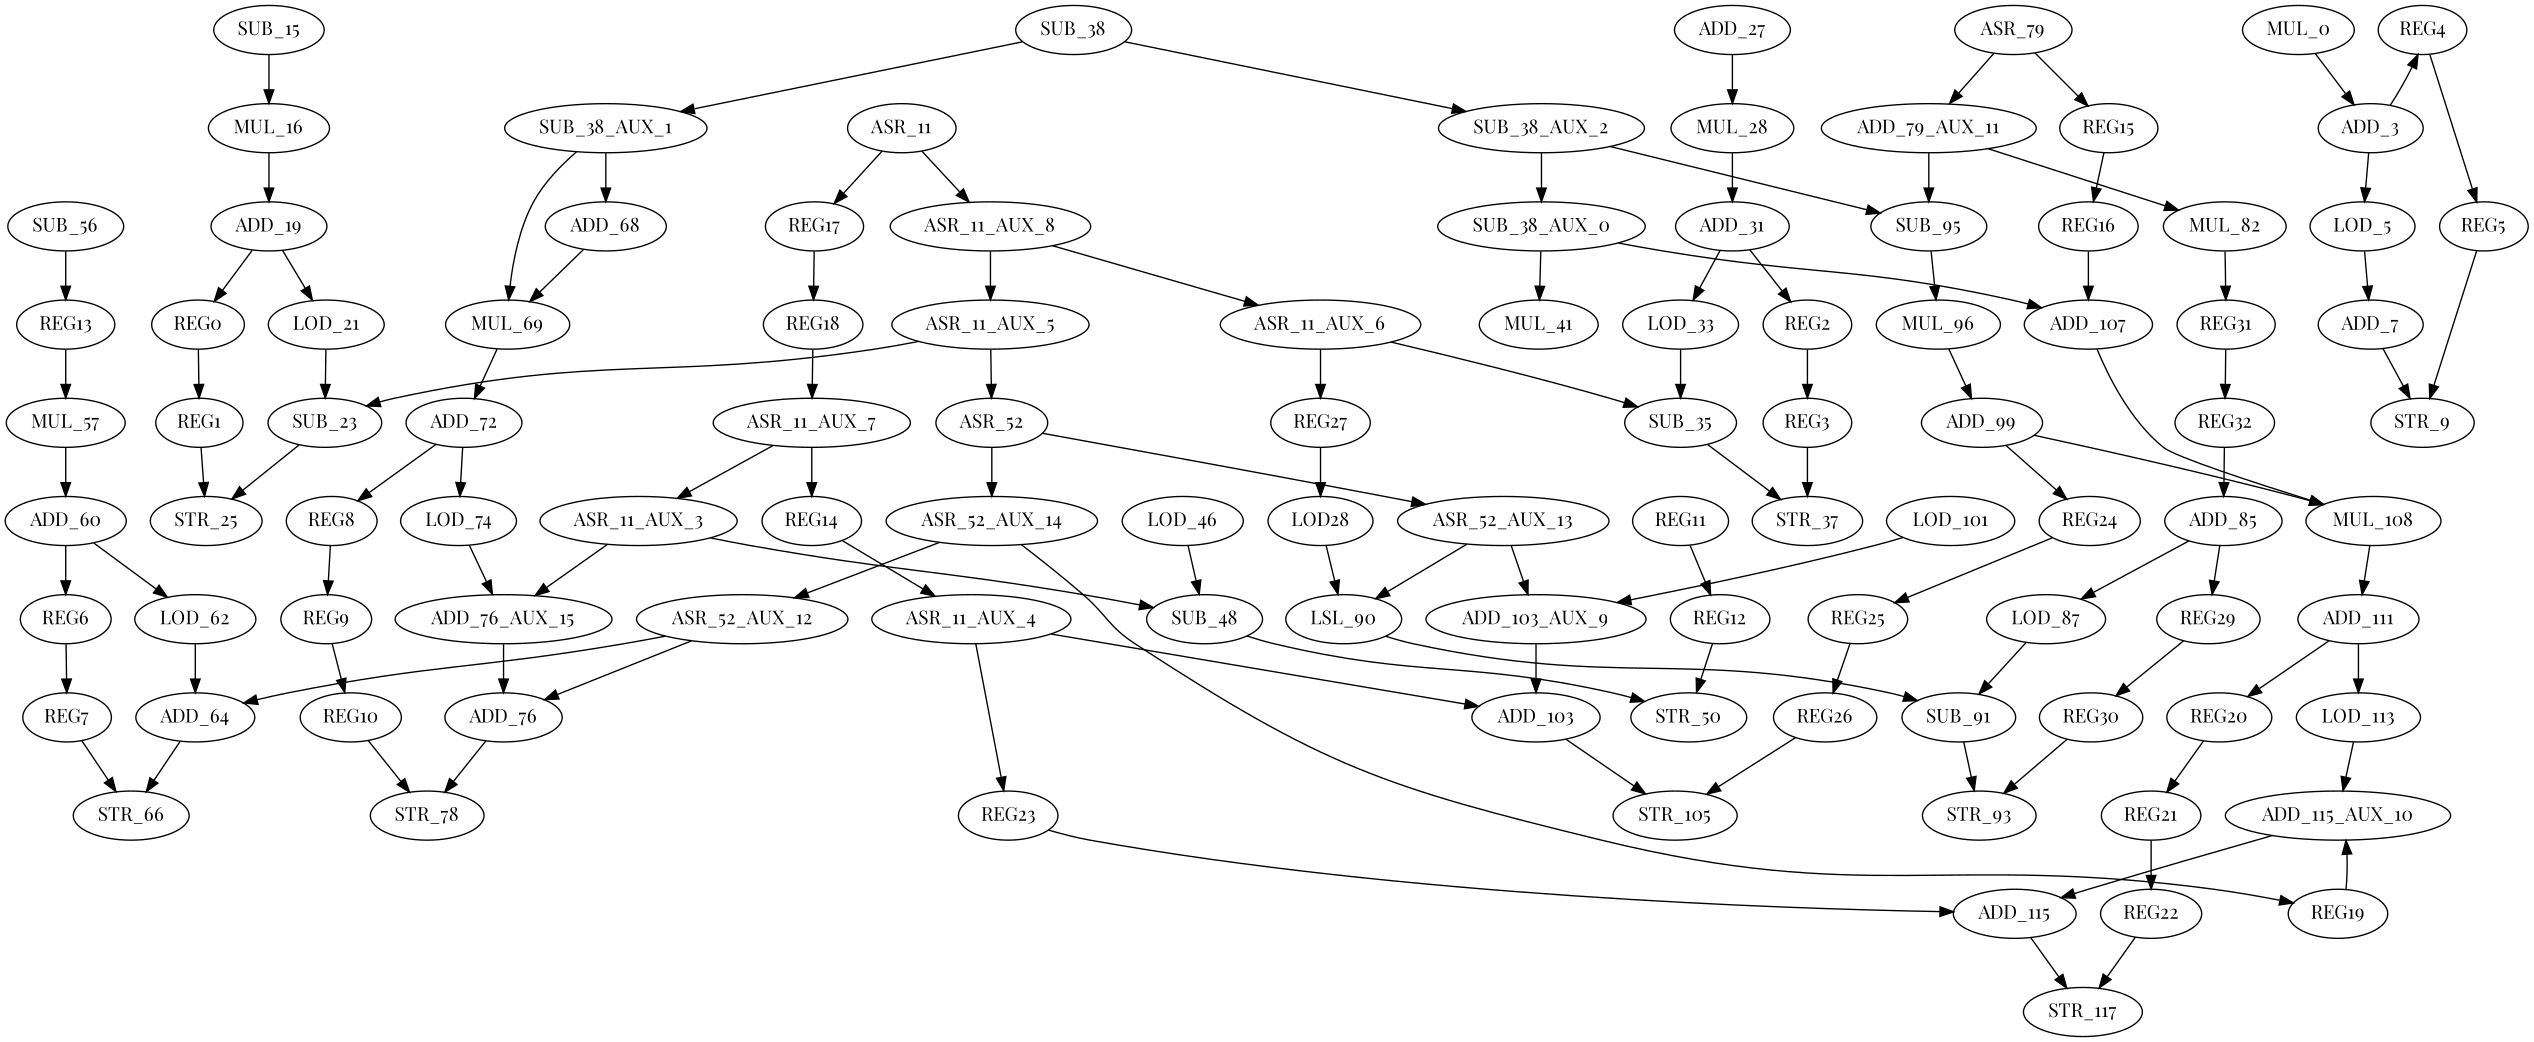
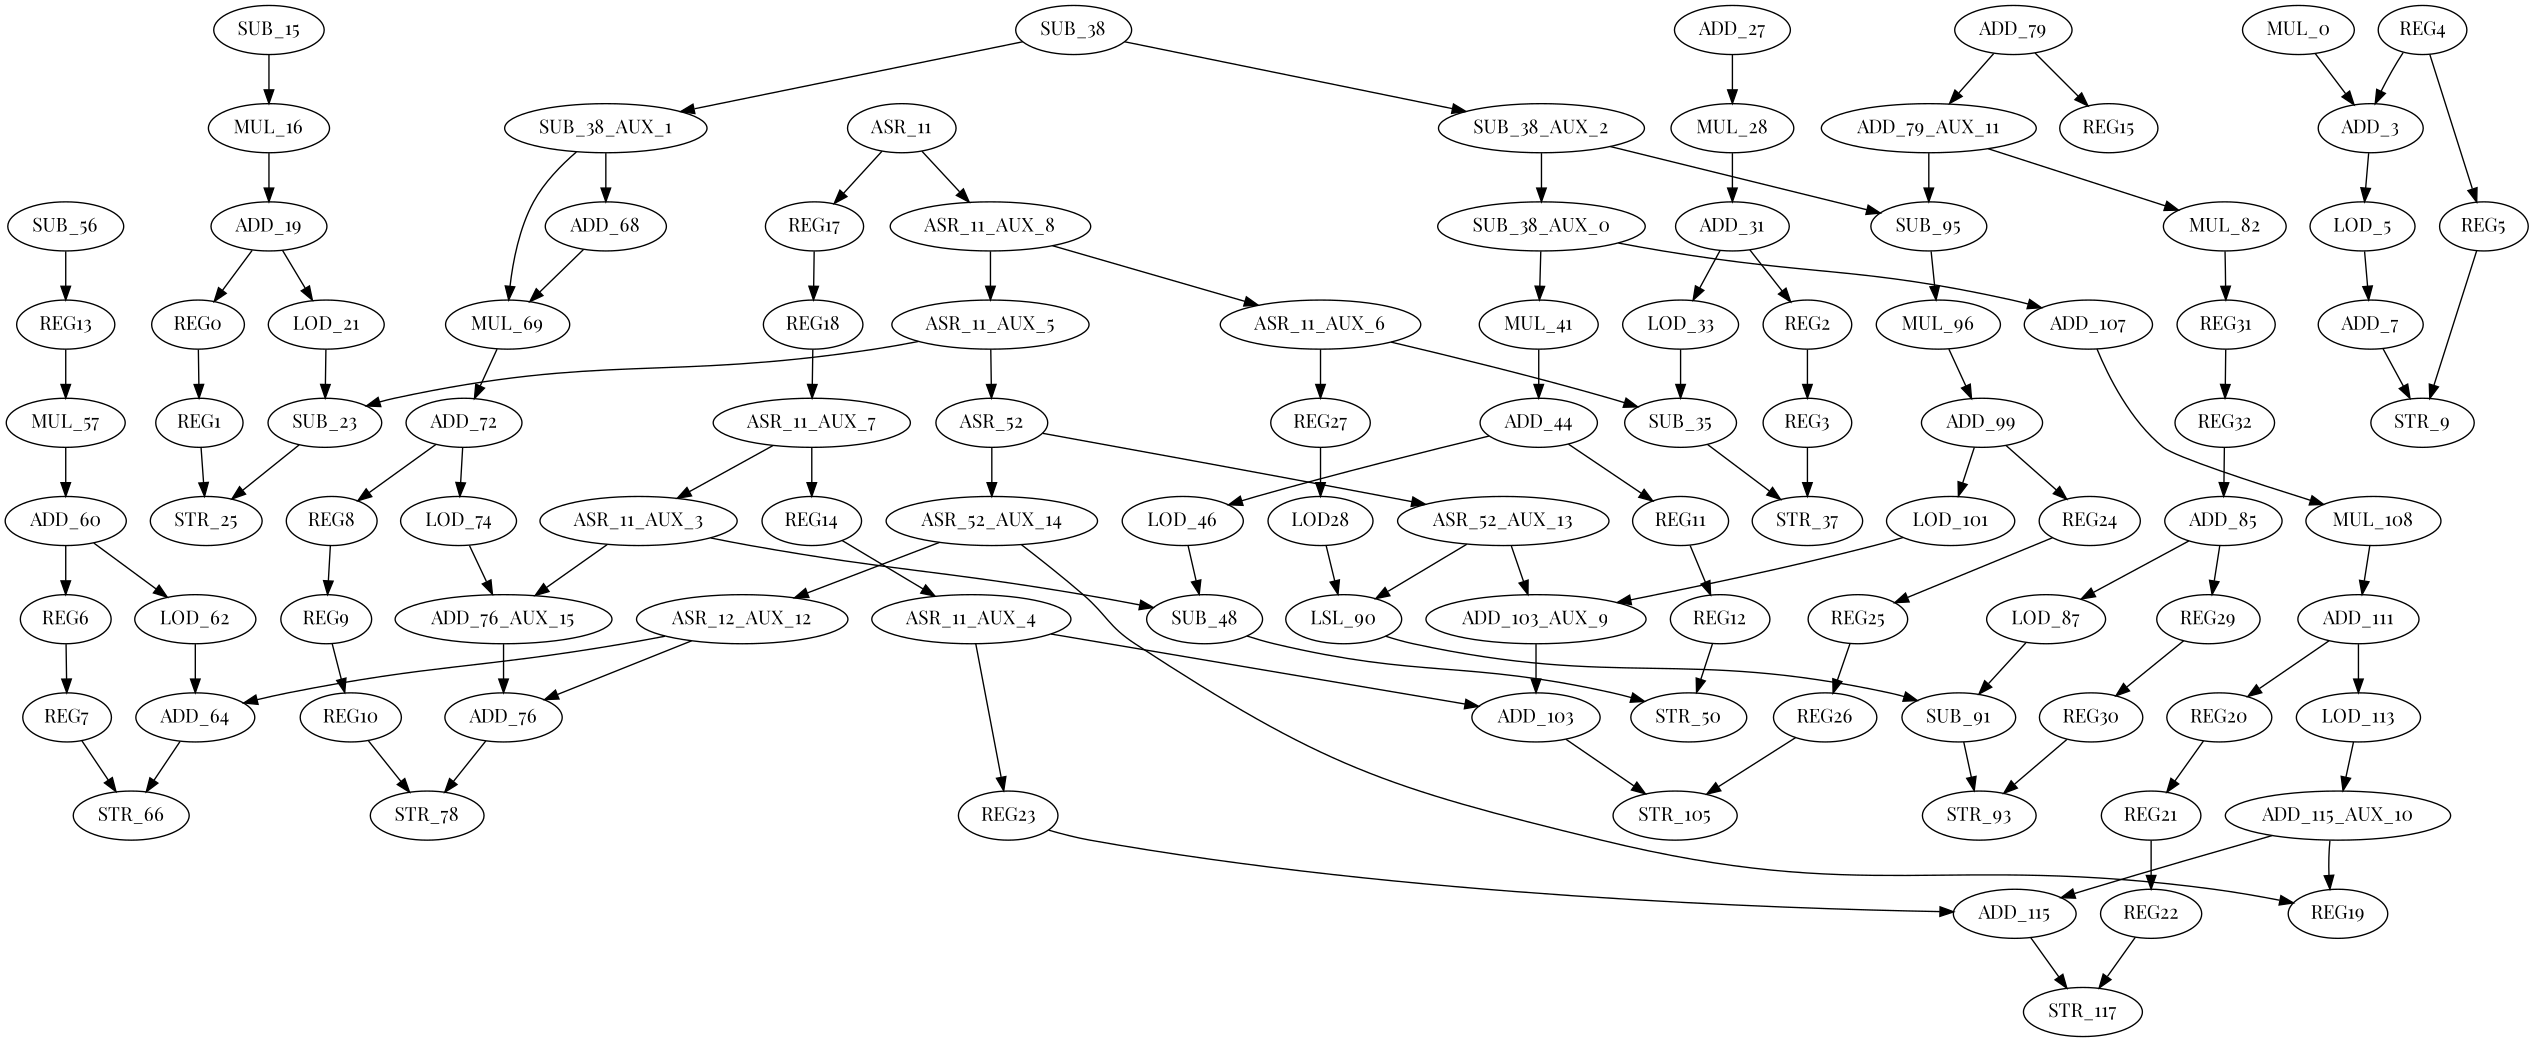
(2013, 30) -> (2013, 30)
(2402, 87) -> (2392, 72)
(2088, 226) -> none
none -> (1539, 423)
(2173, 466) -> (1968, 465)
(742, 619) -> (742, 619)
(2347, 872) -> (2329, 858)
